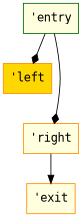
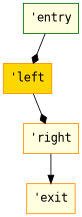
(60, 73) -> (37, 104)
